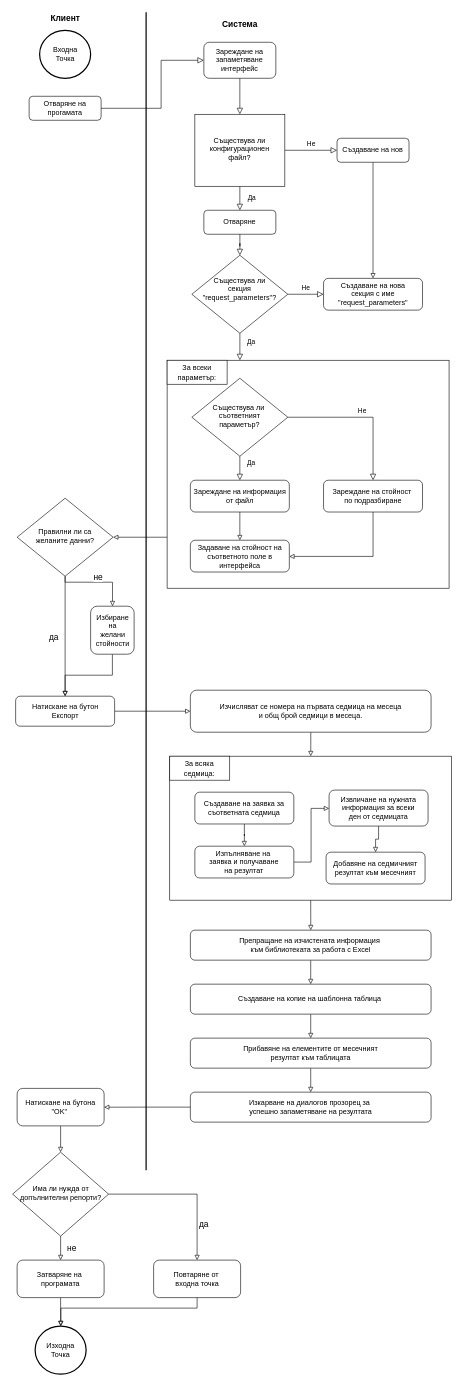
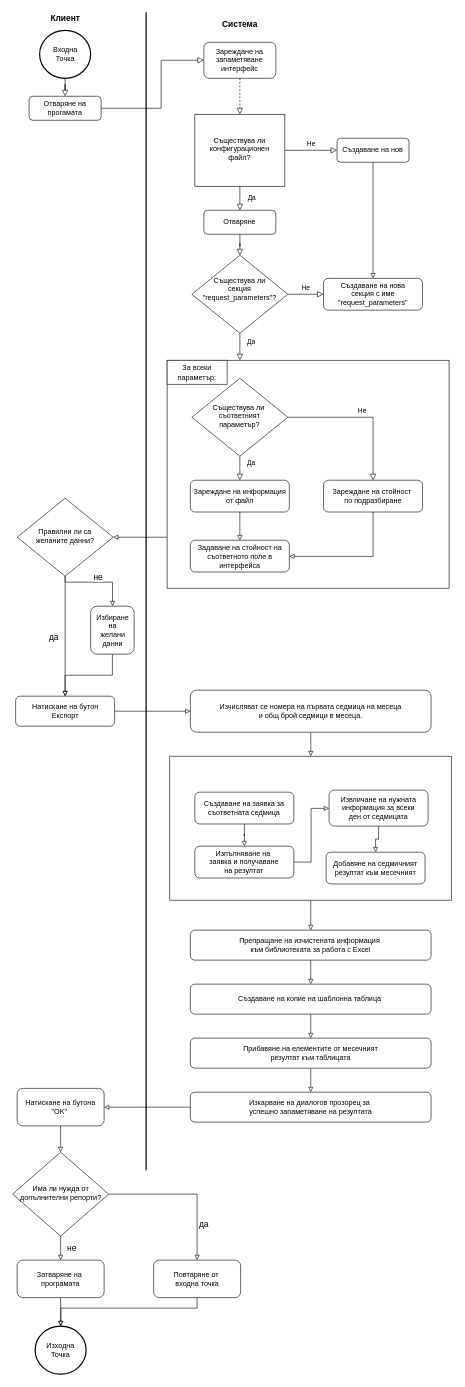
none -> (65, 89)
(240, 93) -> (240, 93)
(113, 630) -> (113, 630)
(200, 768) -> none
